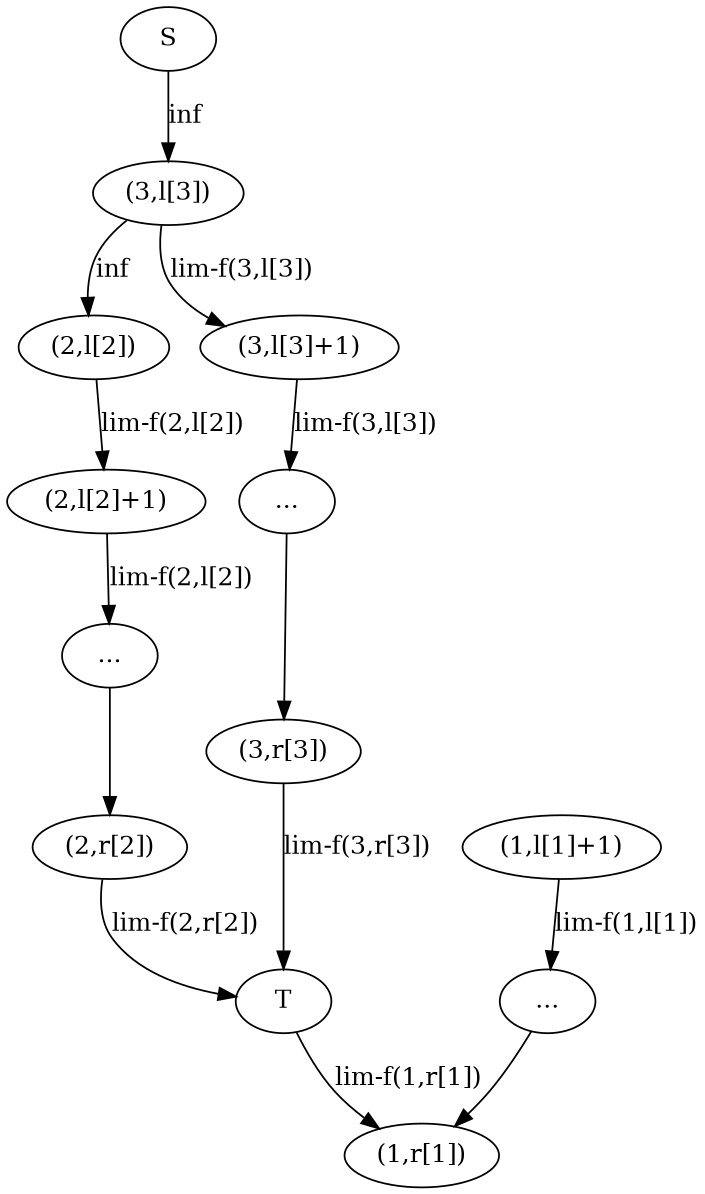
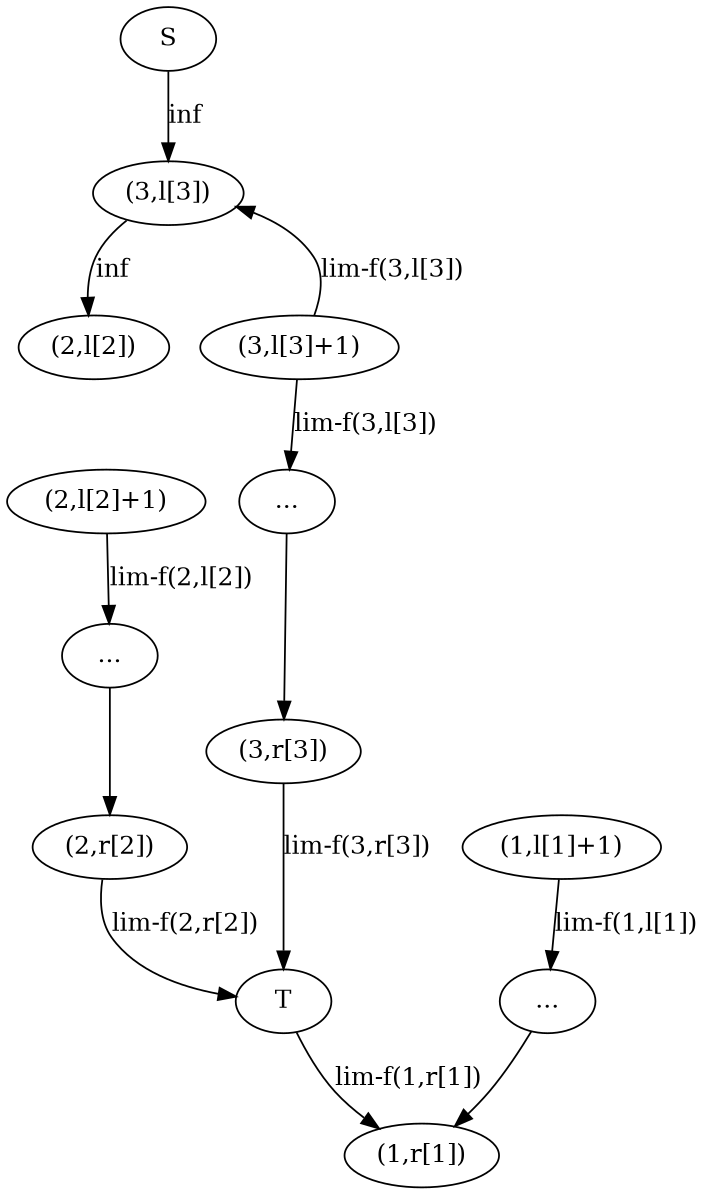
(168, 280) -> (309, 251)
(99, 416) -> none
